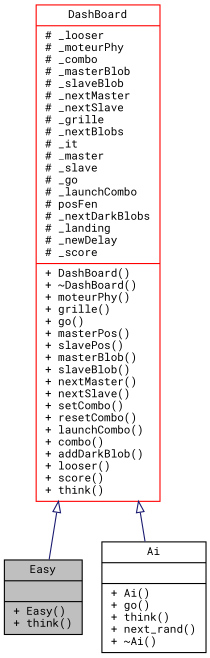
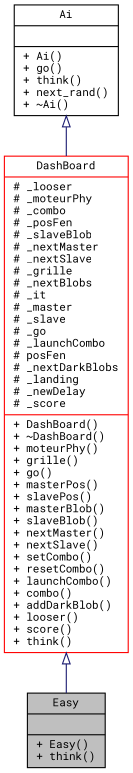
(88, 72) -> (43, 223)
(143, 527) -> (66, 142)
